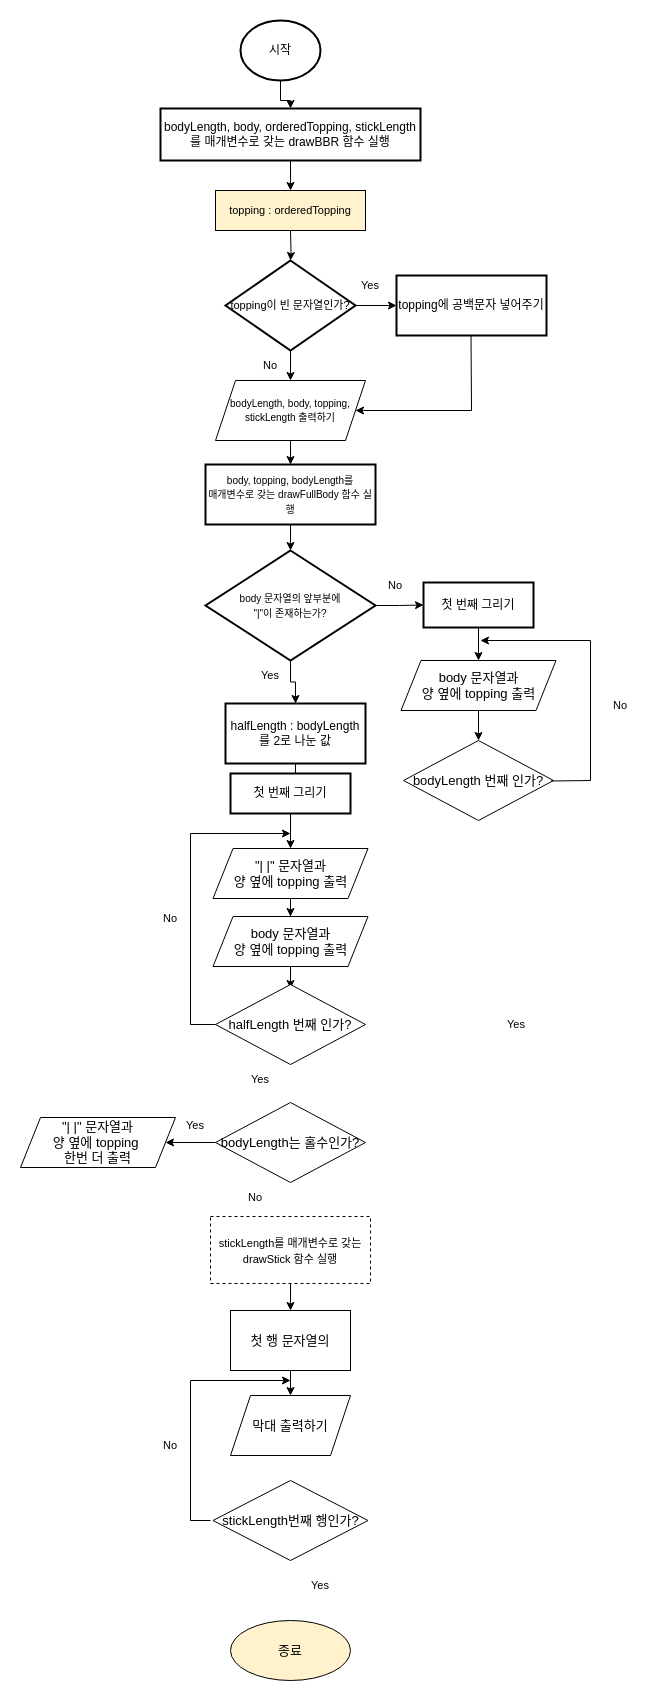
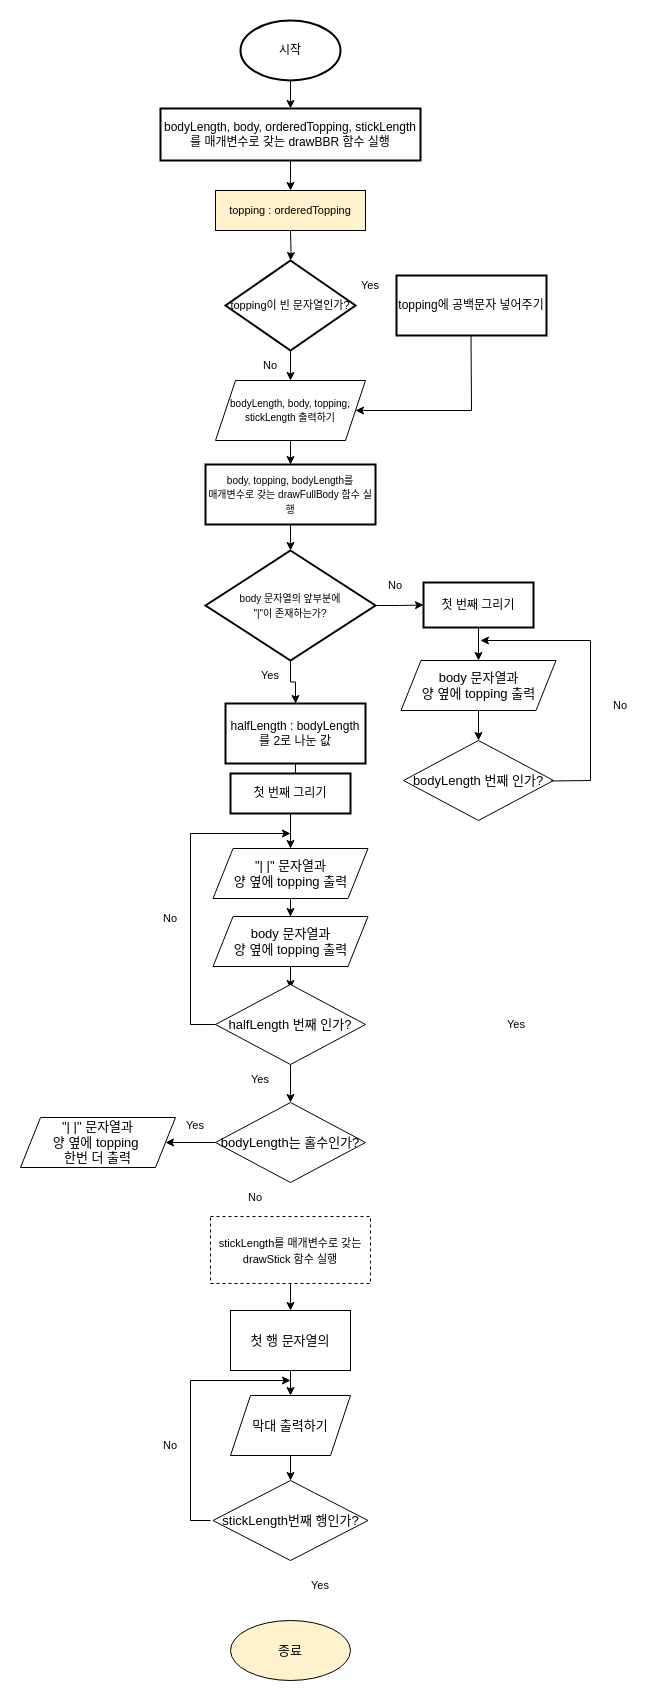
(281, 51) -> (291, 51)
(373, 306) -> none
none -> (291, 1082)
none -> (291, 1472)
